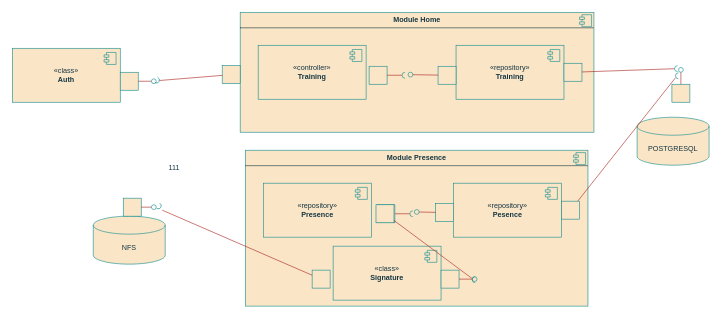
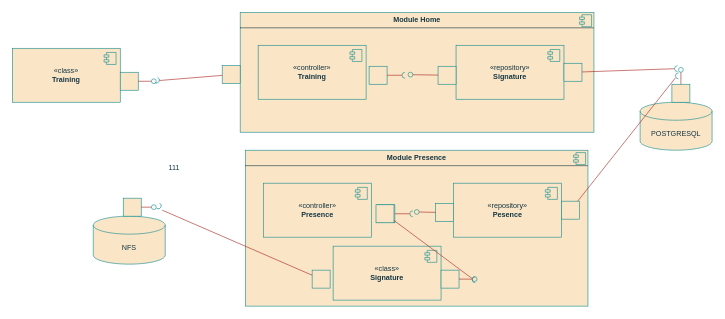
(510, 72) -> (510, 72)
(66, 75) -> (66, 75)
(674, 141) -> (677, 126)
(318, 210) -> (318, 210)
